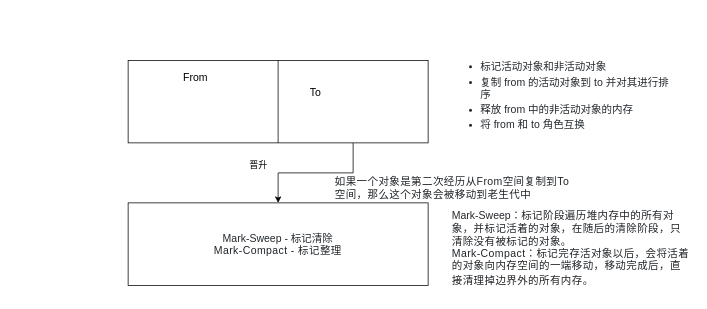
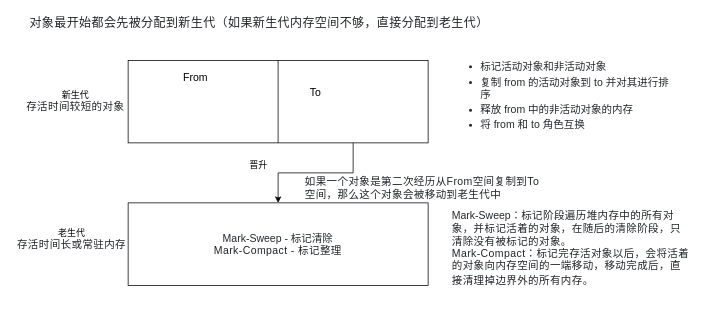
none -> (259, 23)
none -> (75, 102)
(452, 188) -> (422, 188)
none -> (72, 239)
